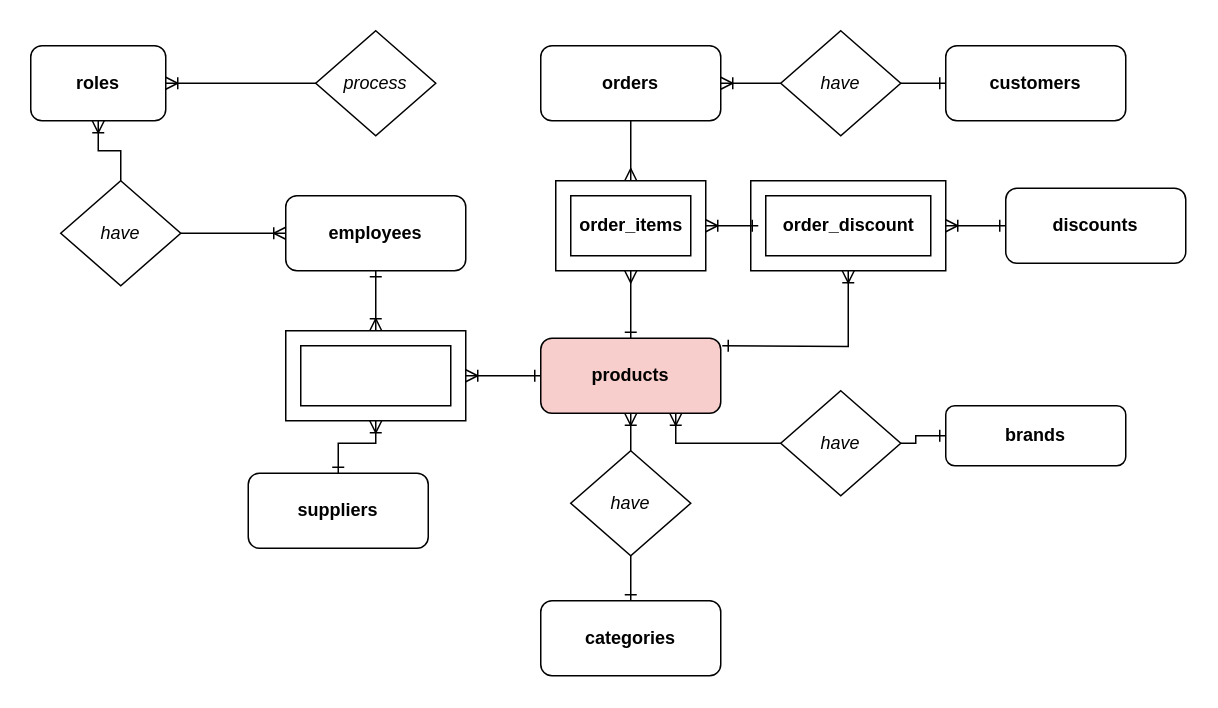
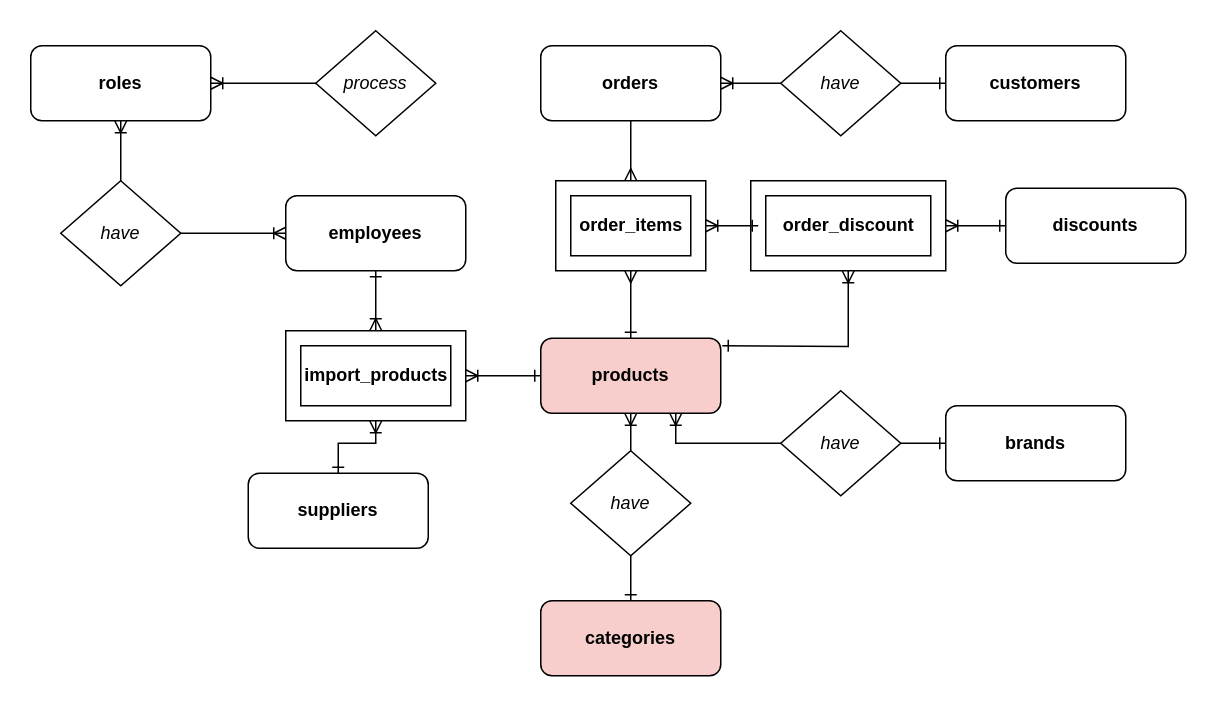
(98, 83) -> (121, 83)
none -> (376, 376)
(1036, 436) -> (1036, 443)
(631, 638) -> (631, 638)
